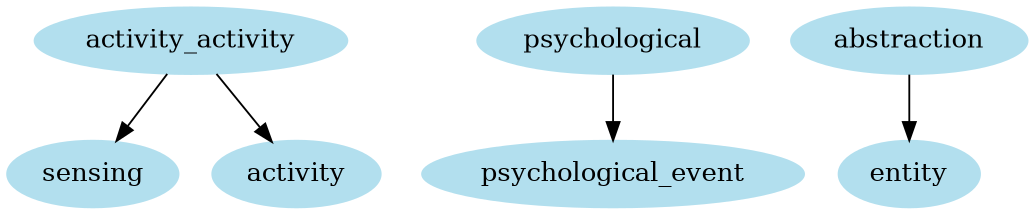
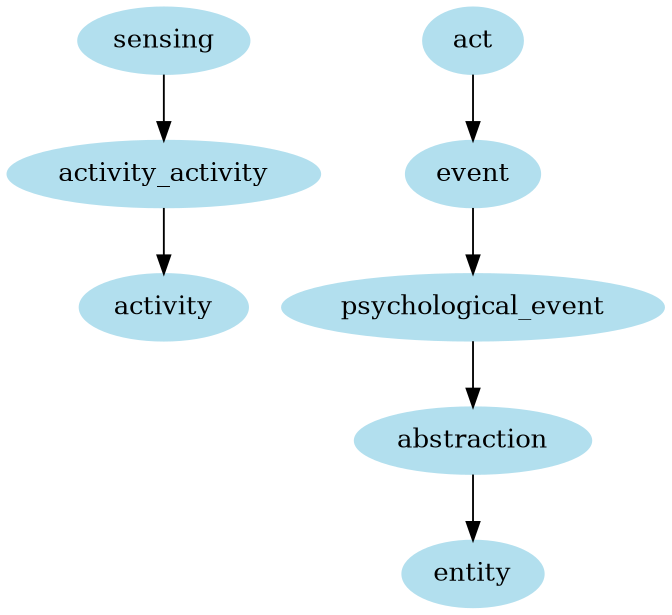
none -> (473, 41)
(613, 41) -> (473, 174)
(148, 100) -> (164, 98)
none -> (473, 365)
